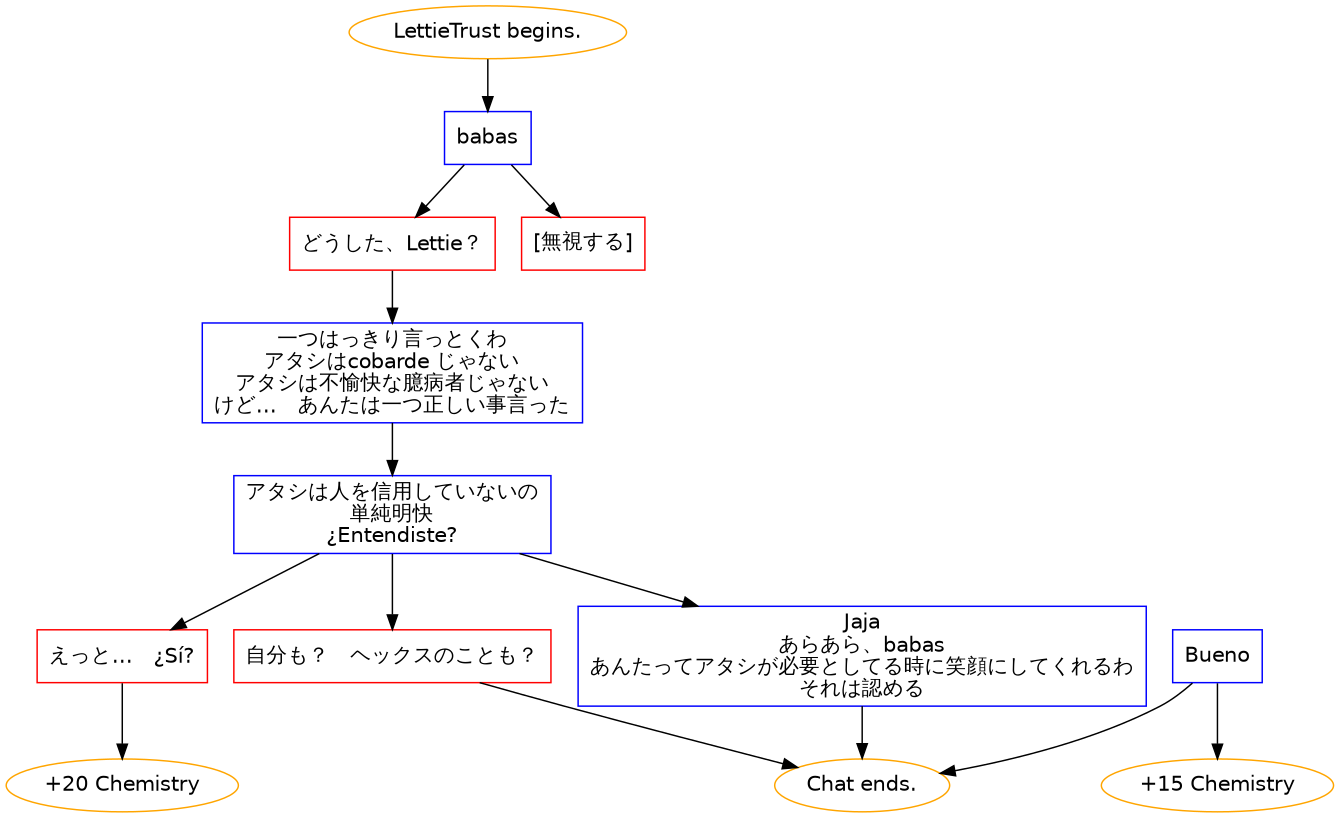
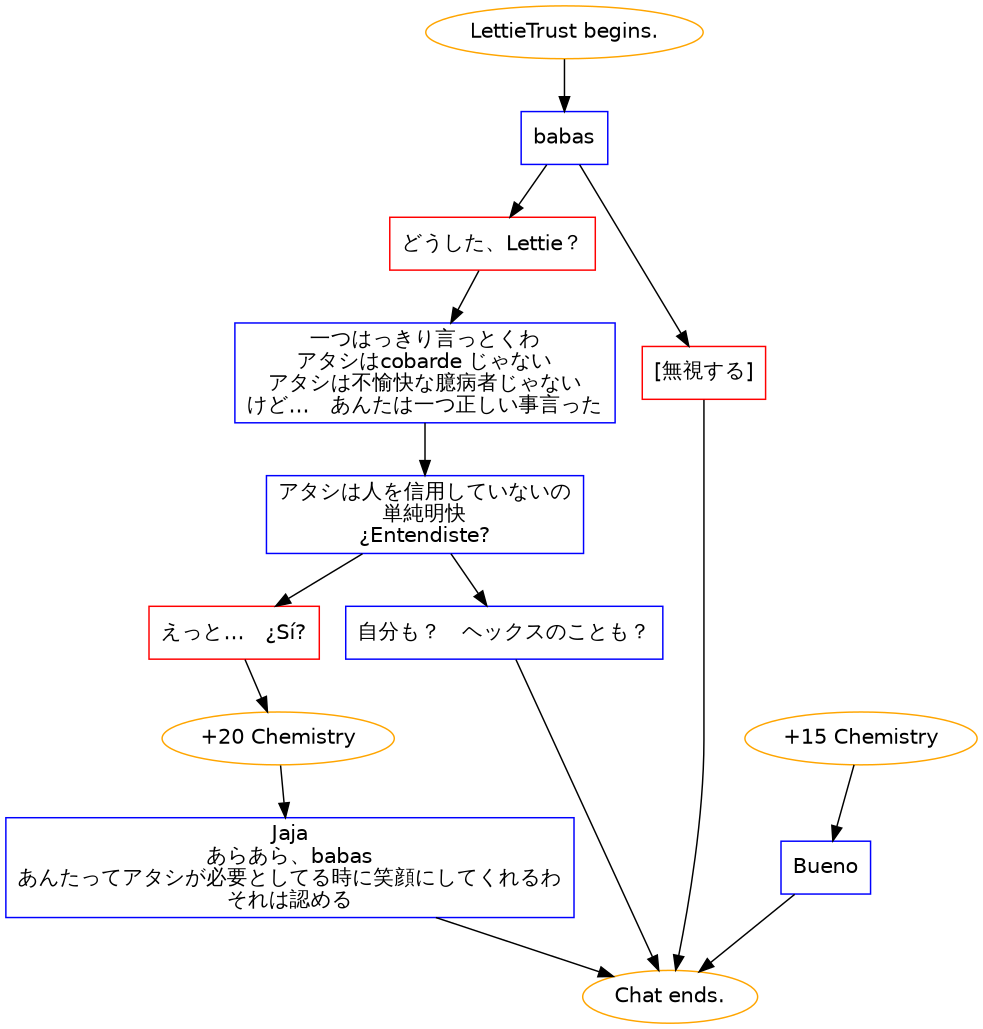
(601, 578) -> (282, 784)
(392, 656) -> (504, 633)
none -> (704, 678)
(1217, 714) -> (845, 796)
